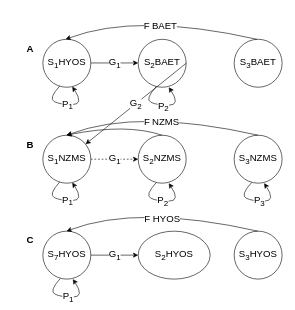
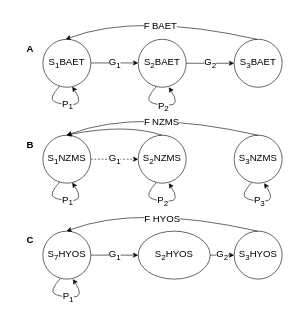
(67, 63) -> (67, 63)
(127, 111) -> (210, 63)
none -> (222, 255)
